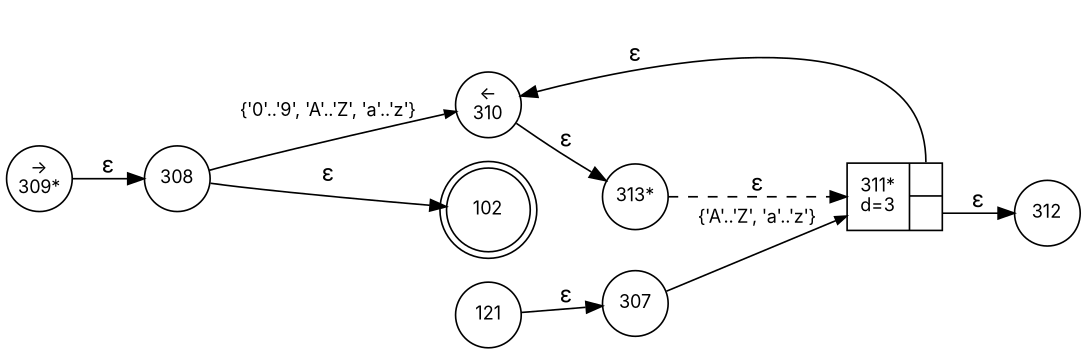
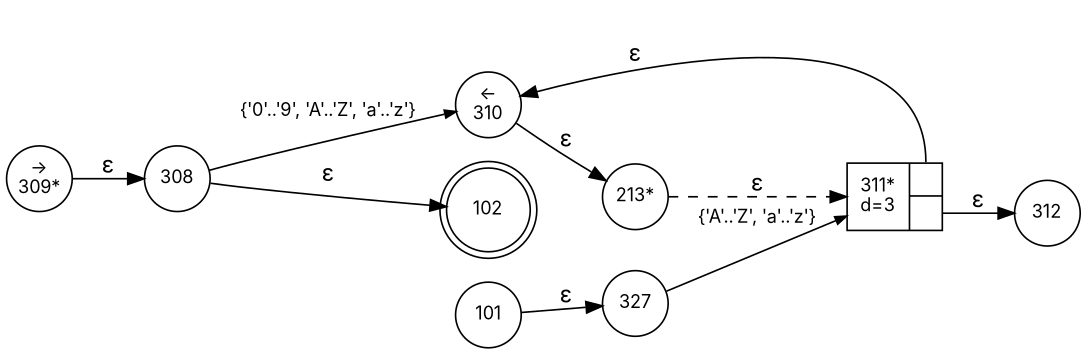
(635, 197) -> (635, 197)
(635, 303) -> (635, 303)
(488, 315) -> (488, 315)
